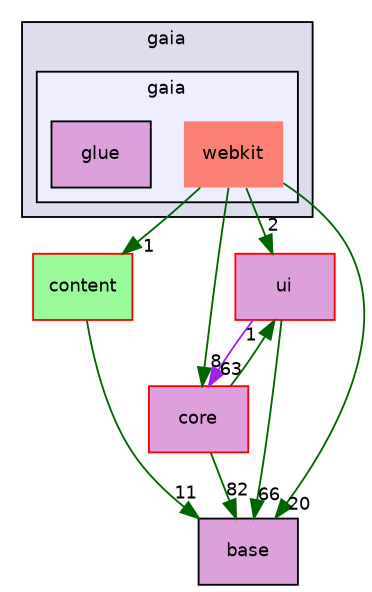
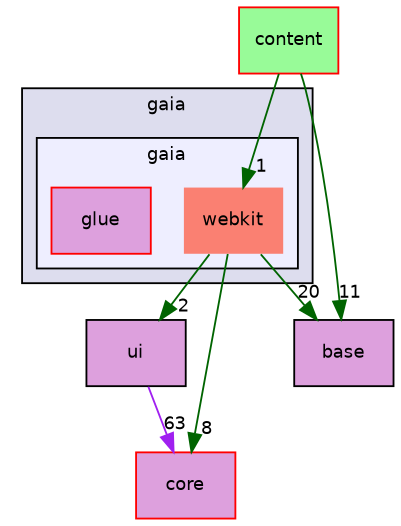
(101, 154) -> (101, 221)
(153, 229) -> (264, 122)
(285, 287) -> (136, 353)
(248, 362) -> none
(271, 410) -> none
(220, 477) -> none
